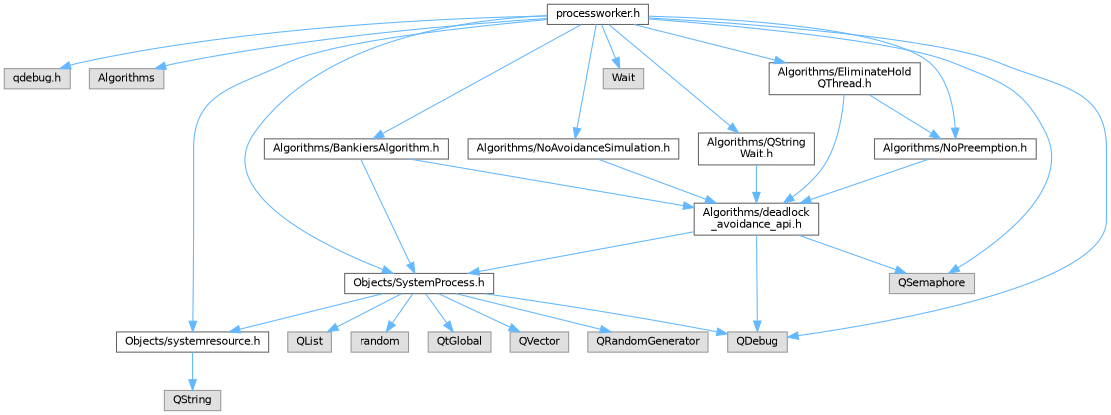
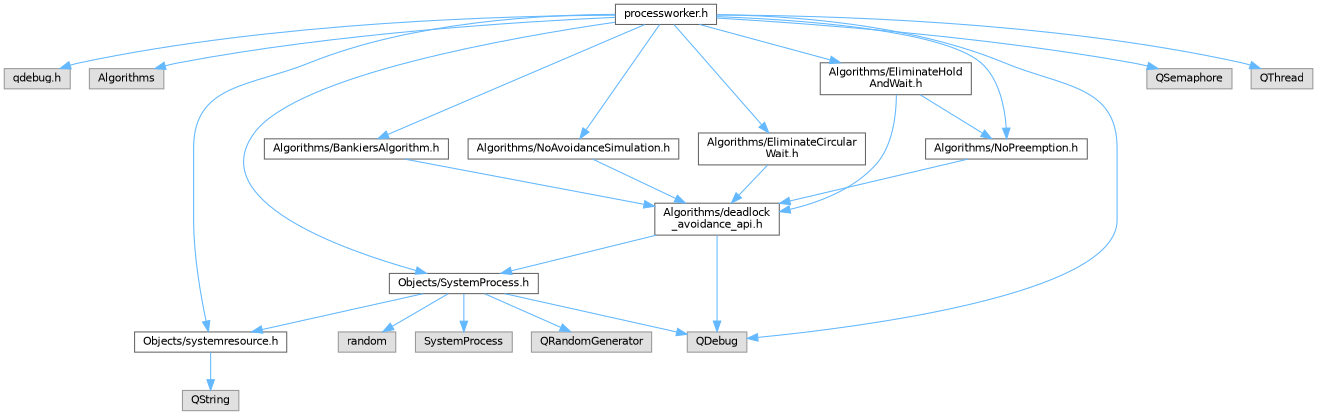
(623, 79) -> (1282, 79)
(845, 79) -> (896, 79)
(756, 149) -> (782, 149)
(385, 211) -> none
(847, 252) -> none
(310, 342) -> none
(460, 342) -> (464, 342)
(539, 342) -> none
